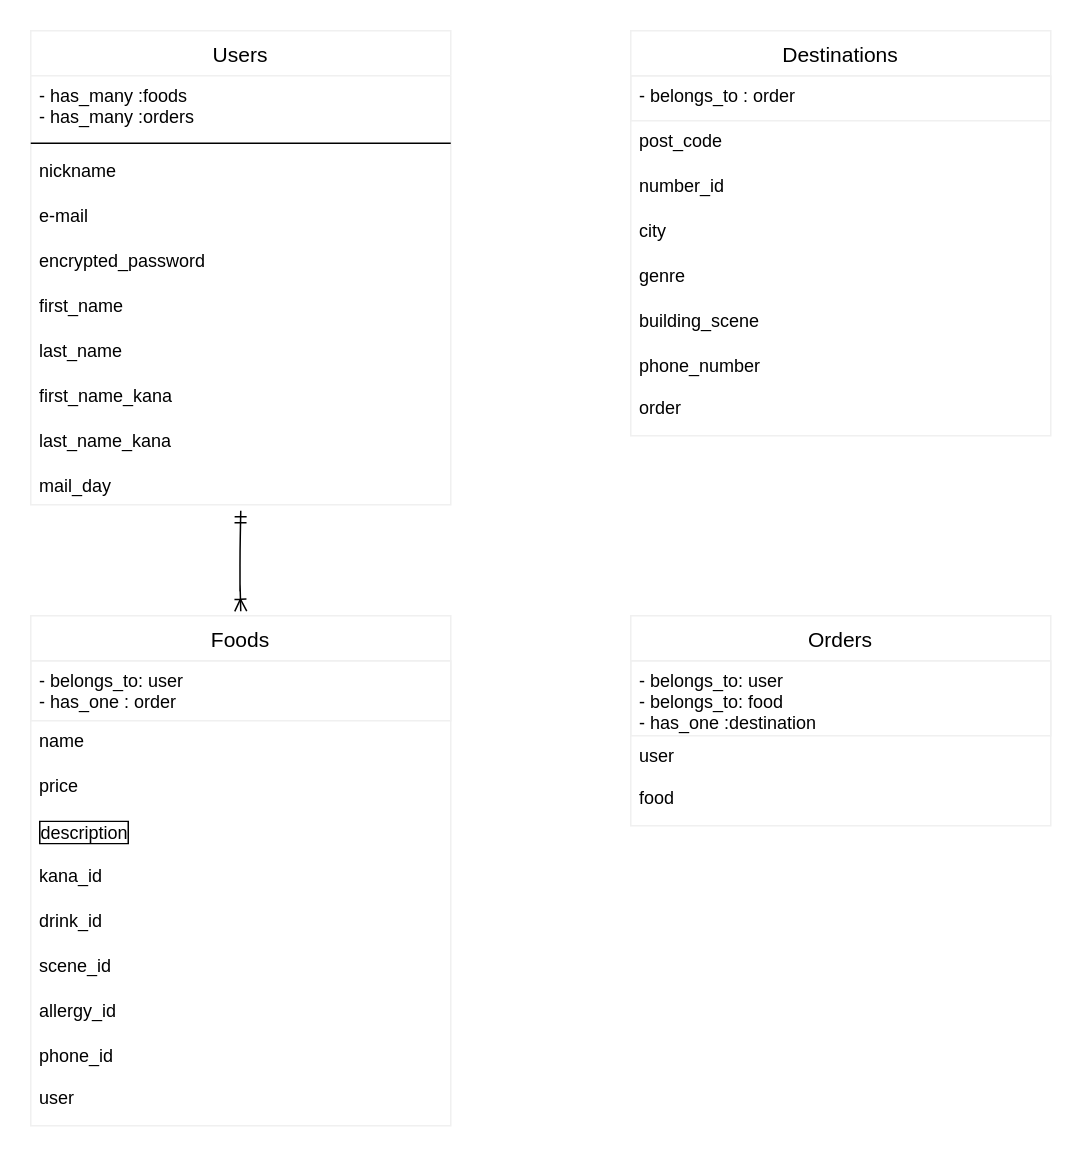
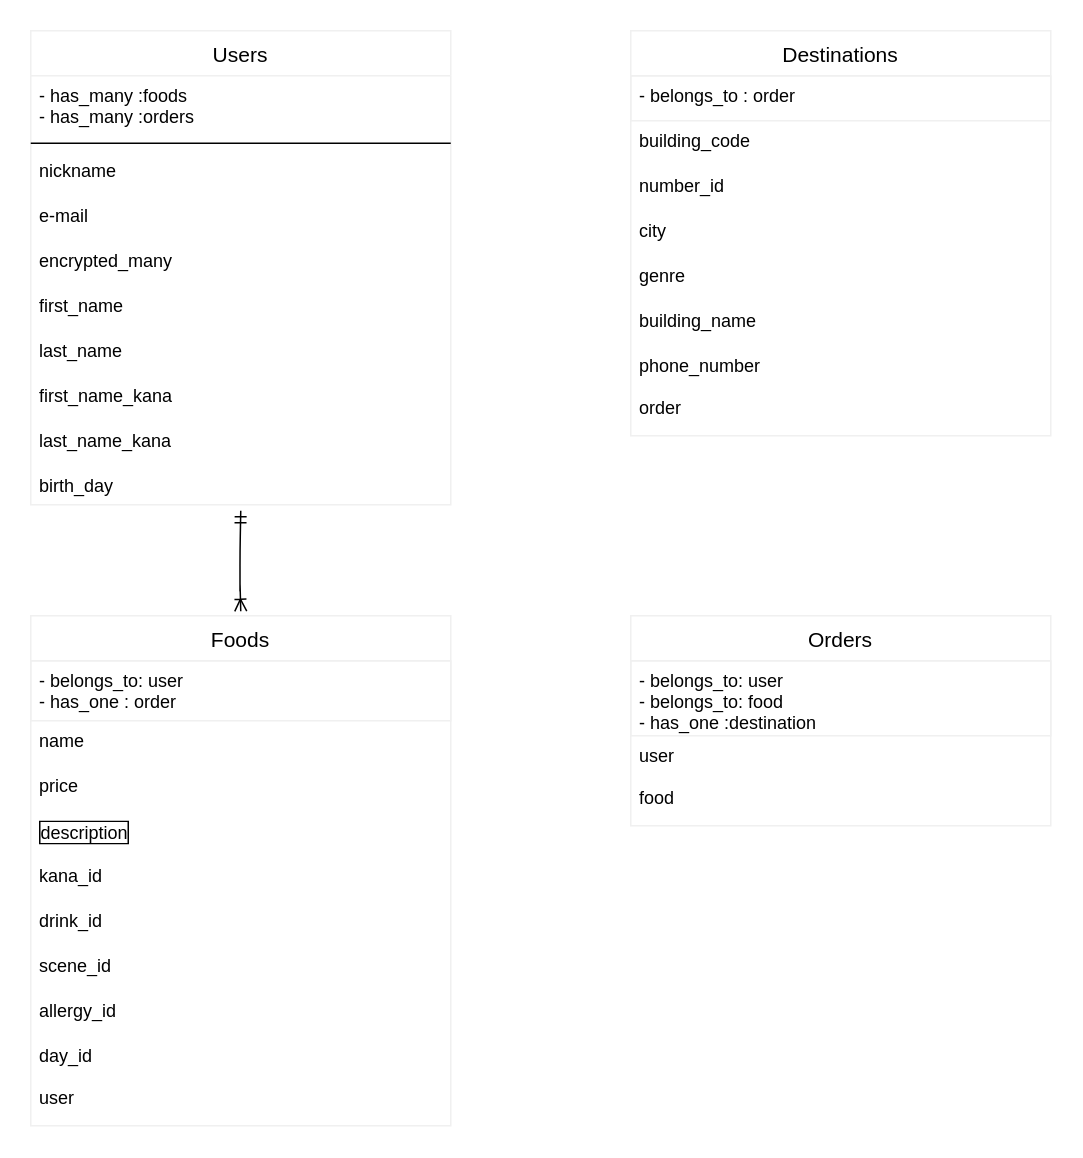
(684, 141) -> (698, 141)
(130, 261) -> (110, 261)
(703, 321) -> (698, 321)
(75, 486) -> (82, 486)
(77, 1056) -> (67, 1056)
